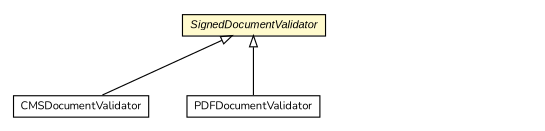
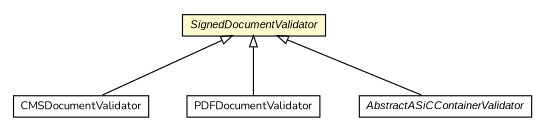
none -> (445, 106)
